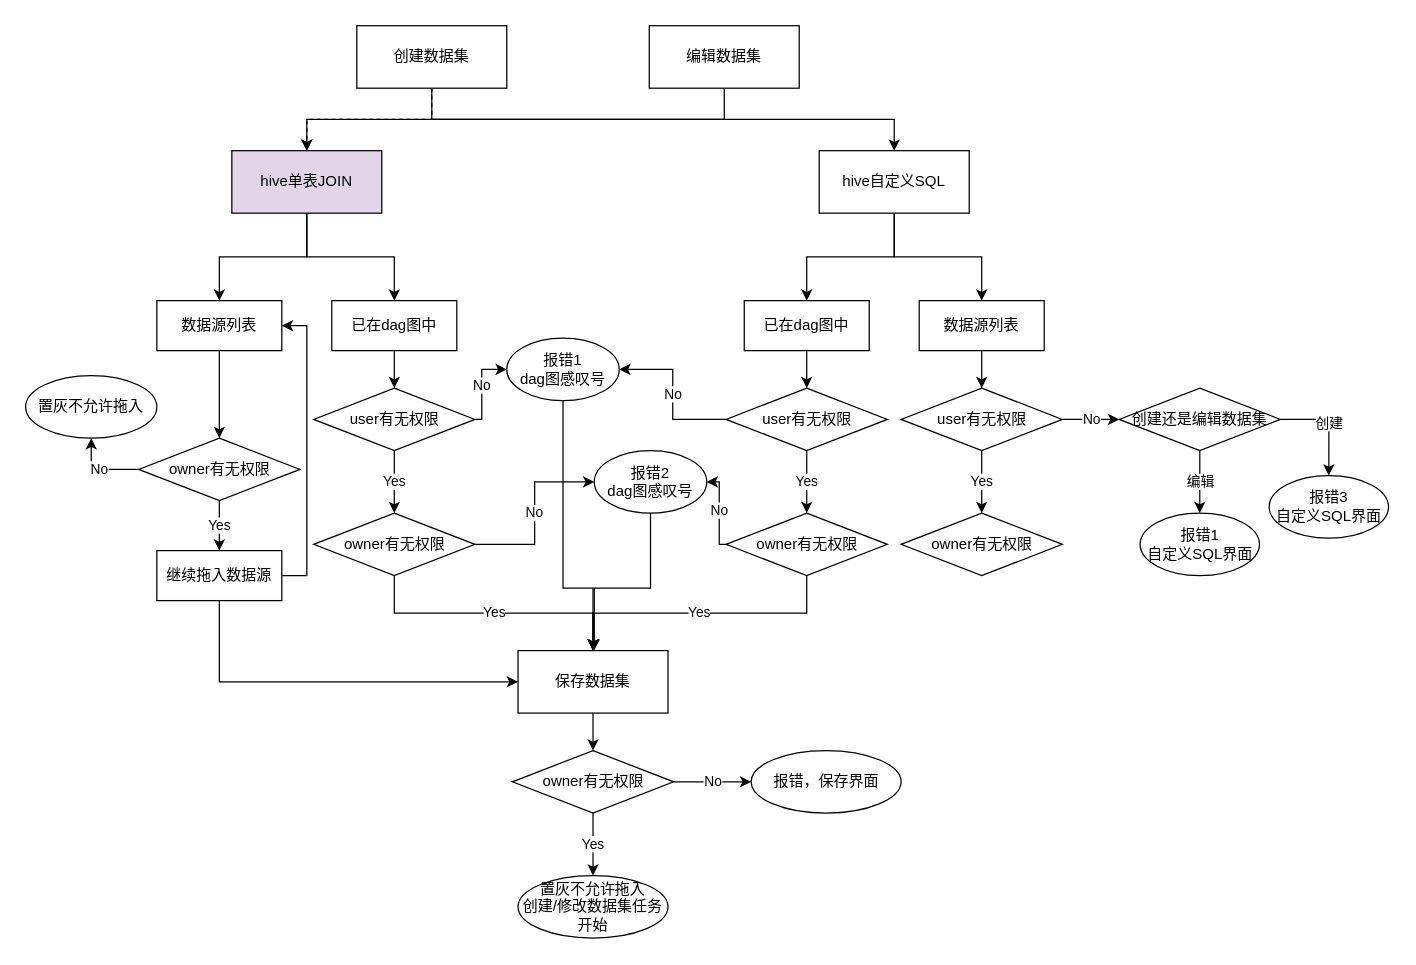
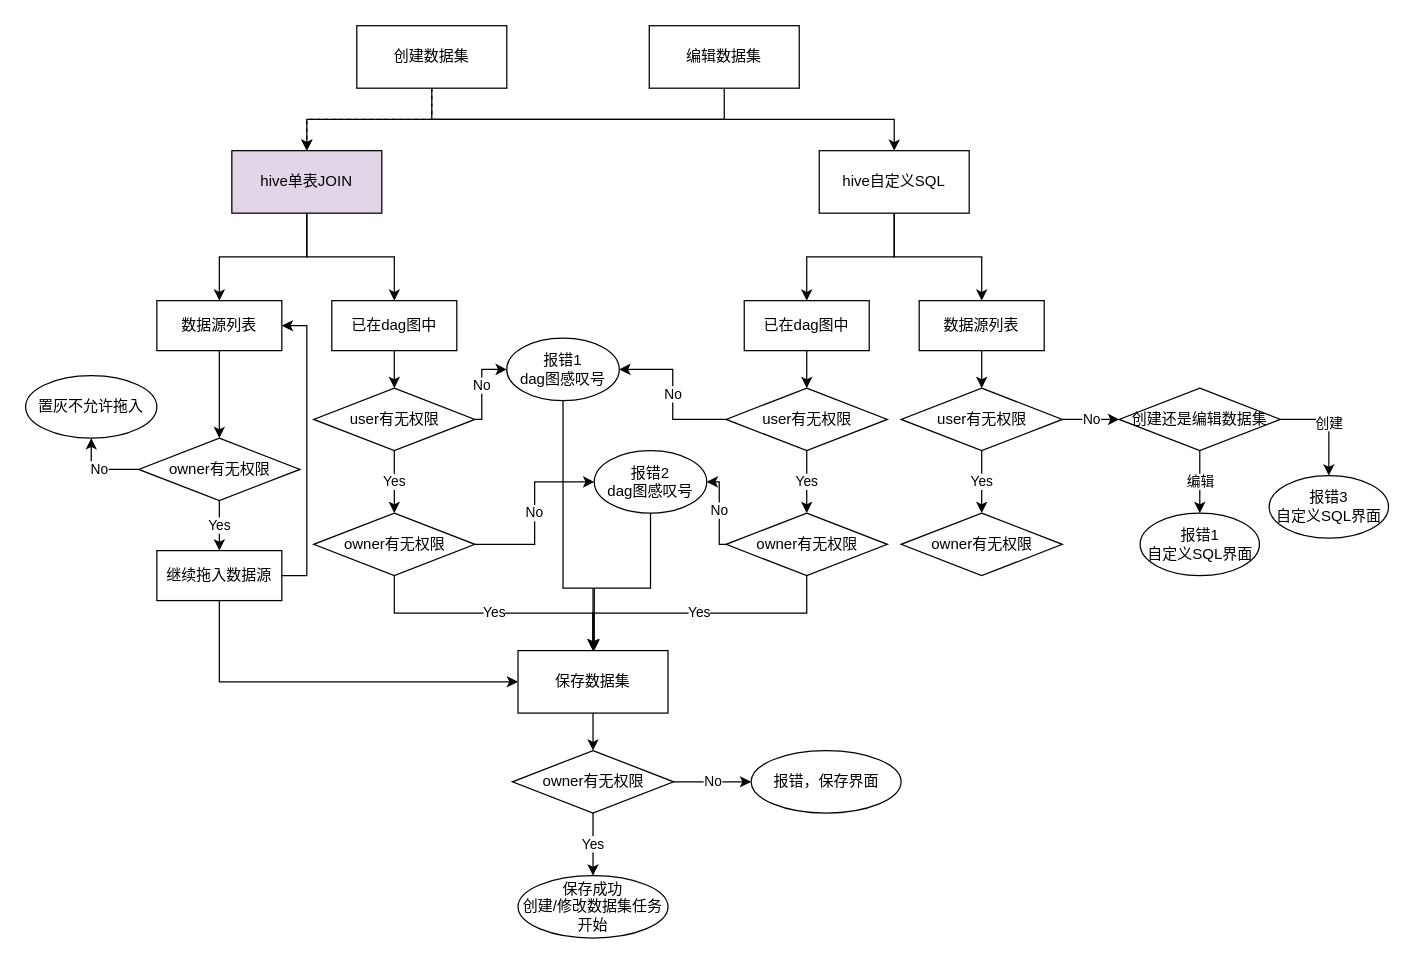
(593, 907) -> (593, 907)
